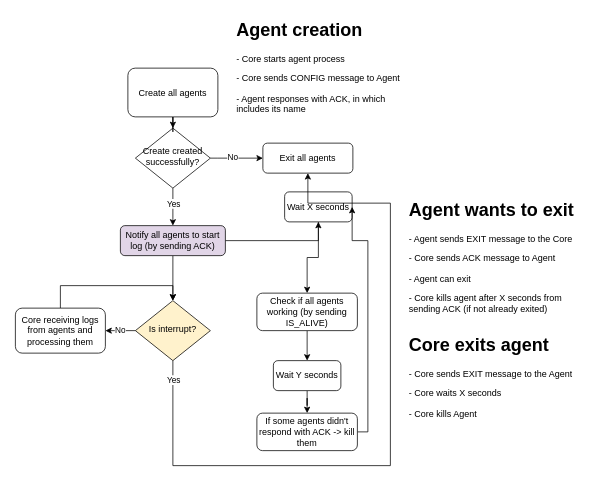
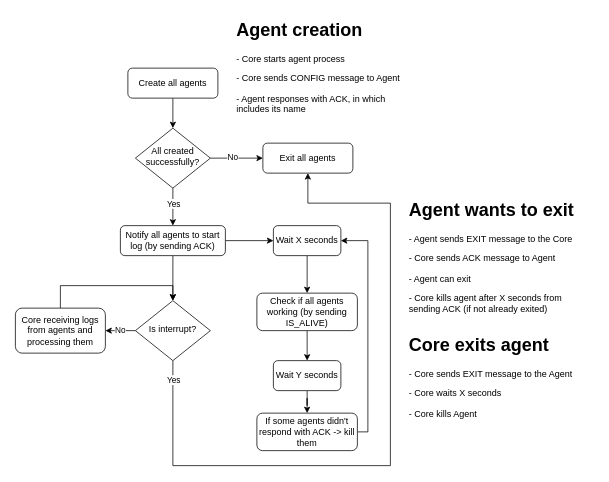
(173, 92) -> (173, 83)
(173, 156) -> (173, 156)
(318, 207) -> (307, 240)
(173, 240) -> (173, 240)
(173, 330) -> (173, 330)
